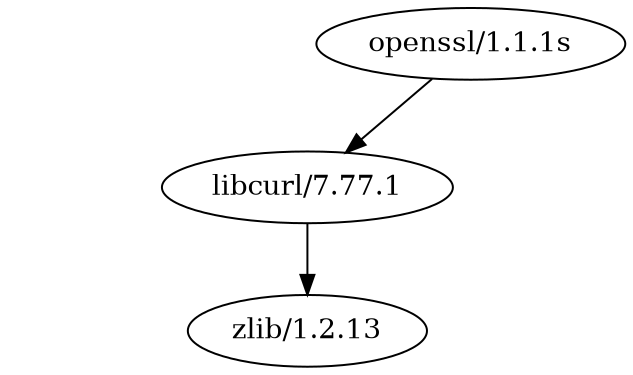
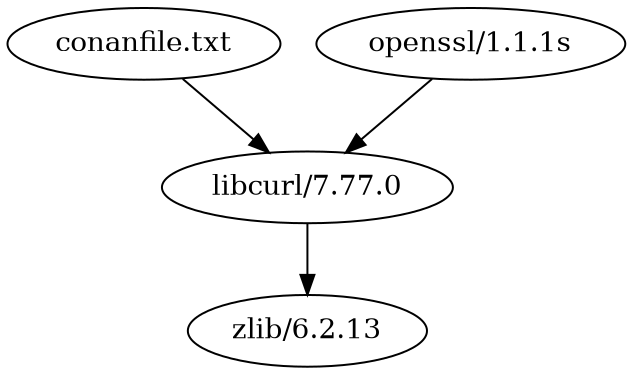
none -> (144, 44)
(307, 187) -> (307, 187)
(307, 331) -> (307, 331)
